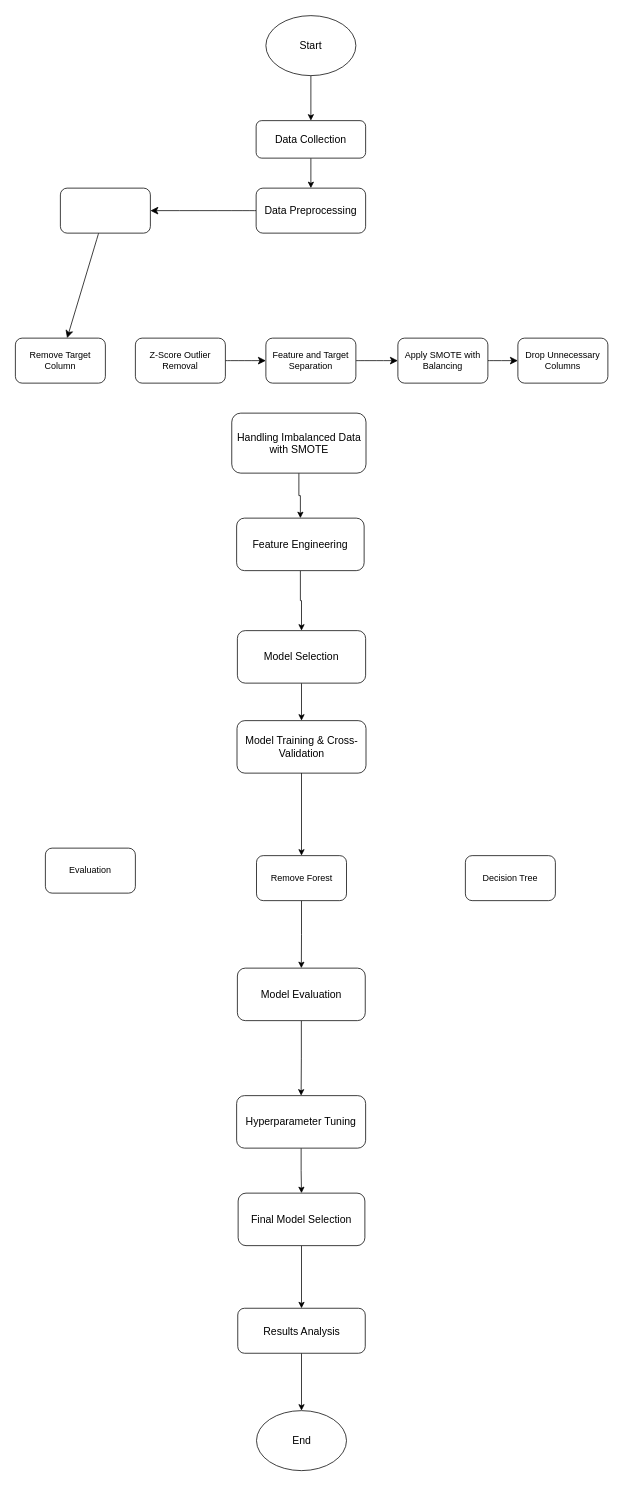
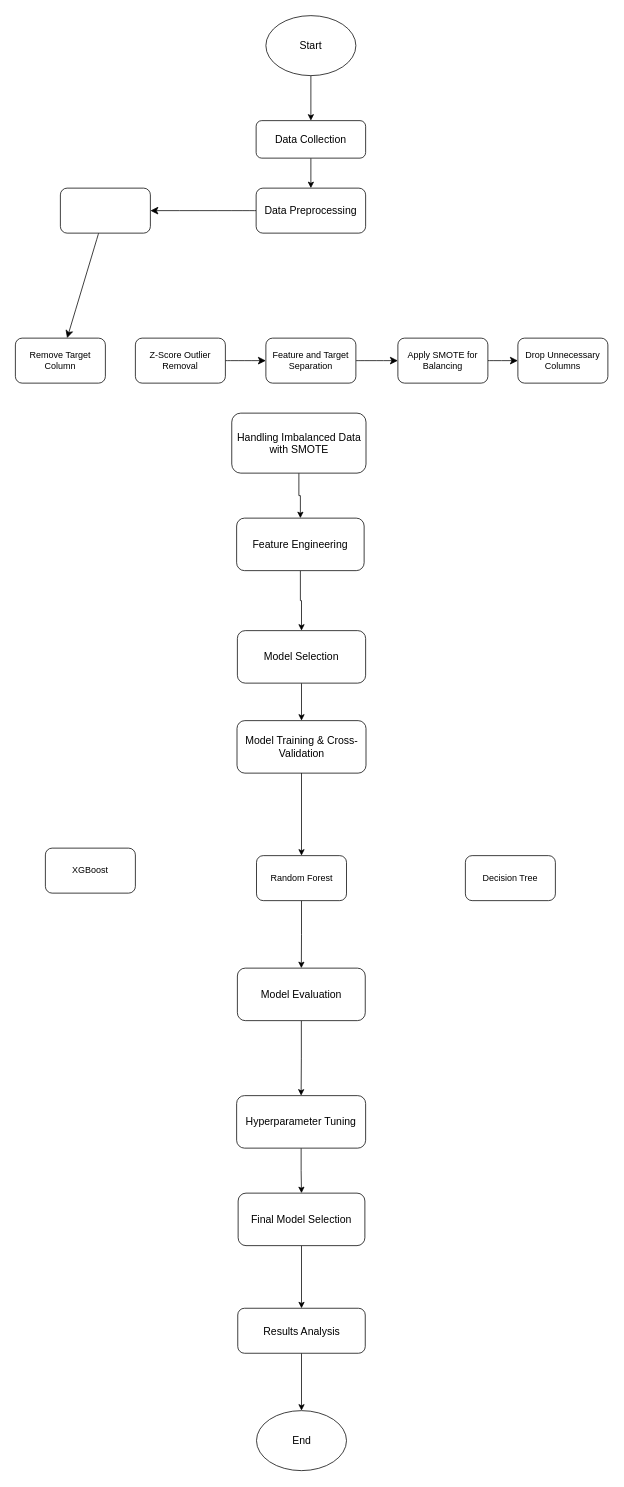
(443, 360) -> (443, 360)
(90, 870) -> (90, 870)
(302, 878) -> (302, 878)
